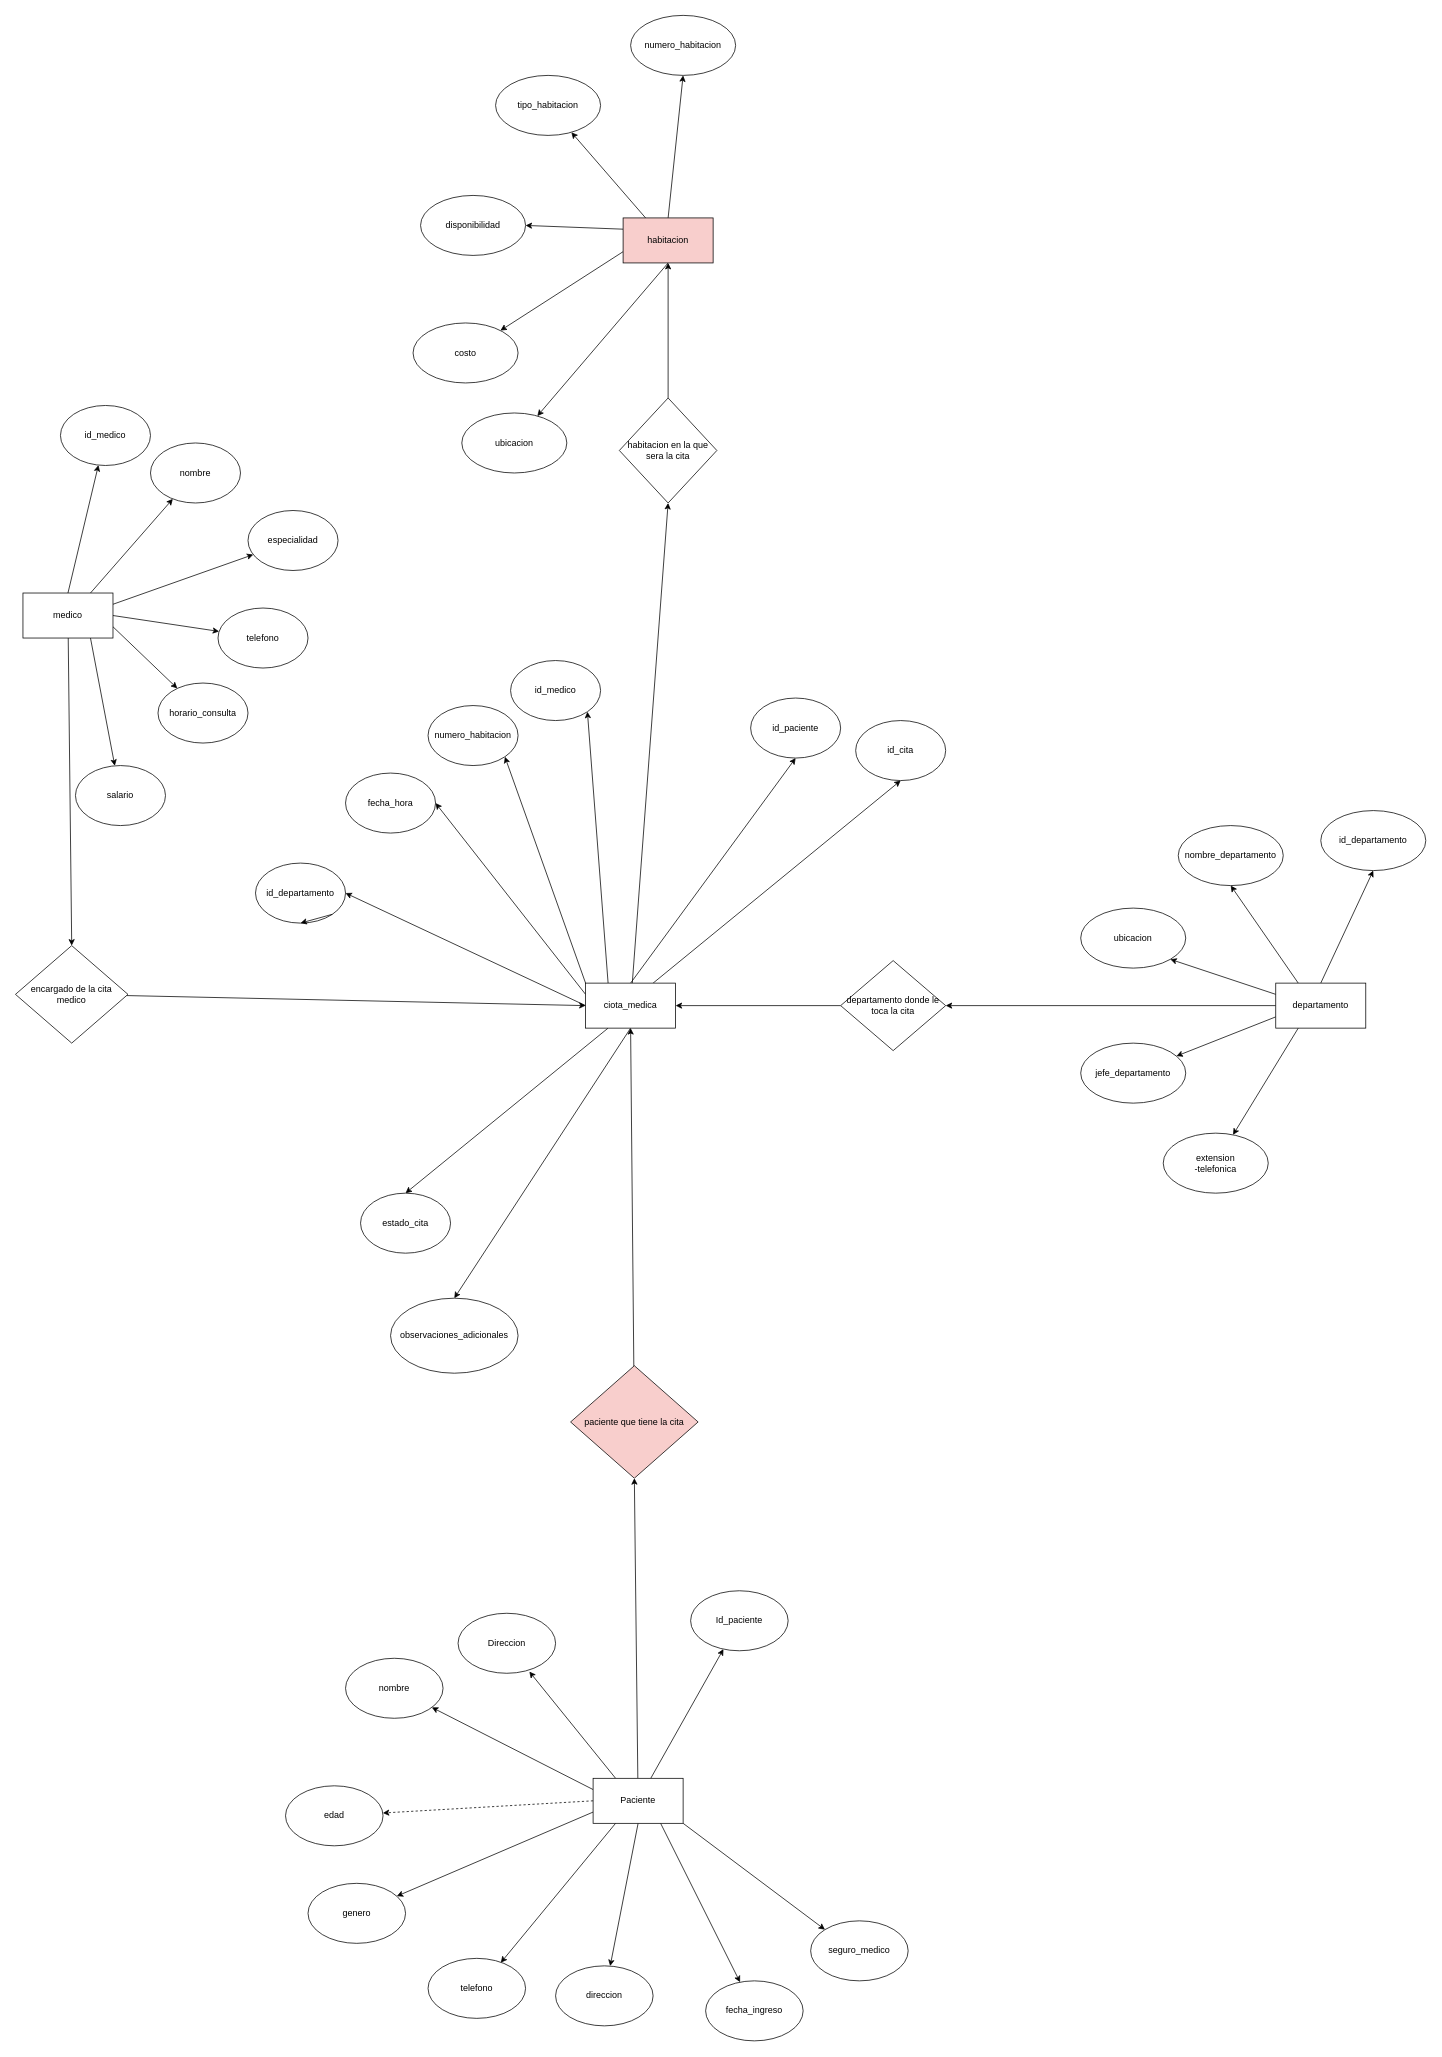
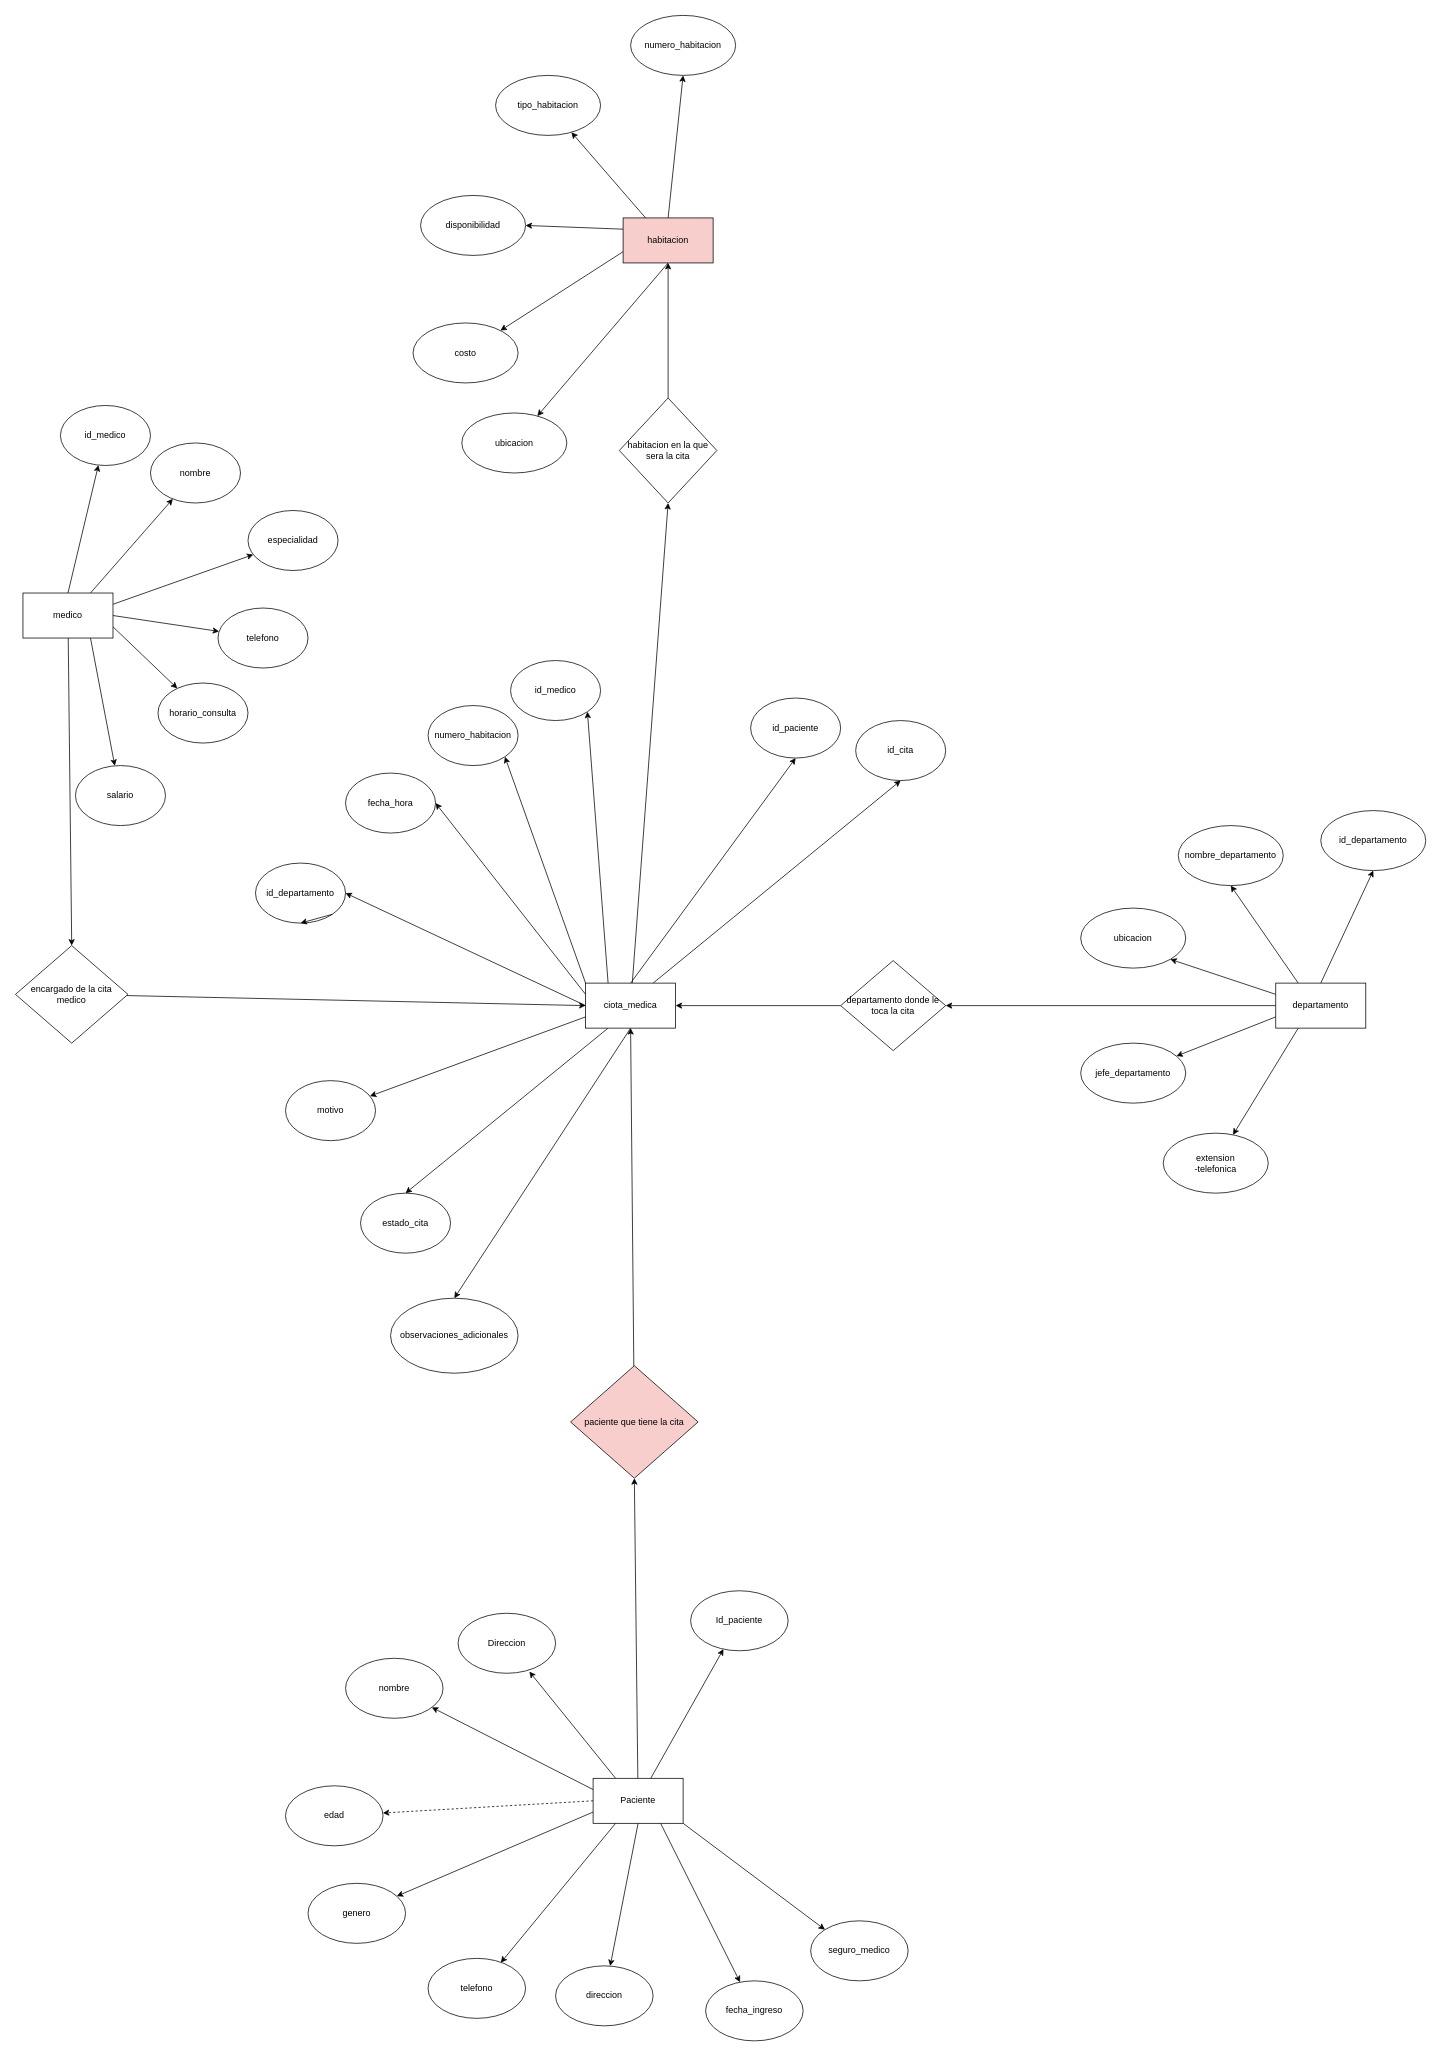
none -> (480, 1055)
none -> (330, 1110)
